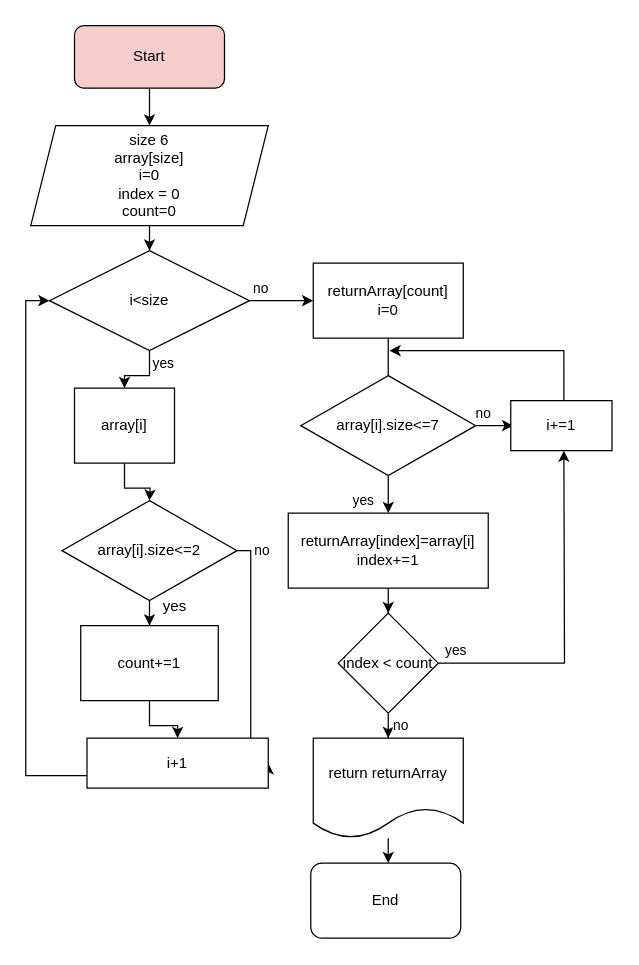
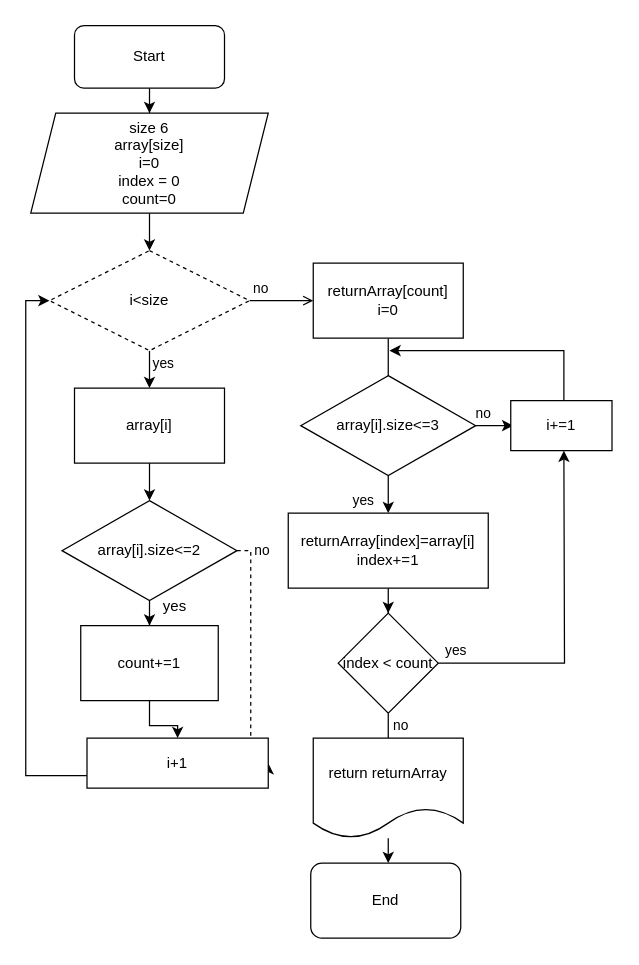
(149, 57) -> (149, 57)
(149, 176) -> (149, 163)
(149, 301) -> (149, 301)
(303, 301) -> (305, 301)
(124, 426) -> (149, 426)
(388, 426) -> (388, 426)
(251, 639) -> (251, 639)
(388, 728) -> (388, 731)
